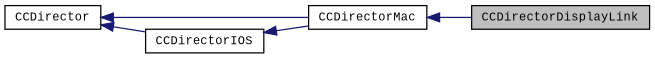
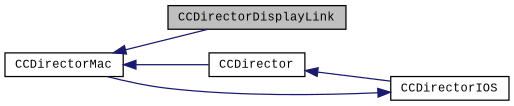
(211, 17) -> (172, 65)
